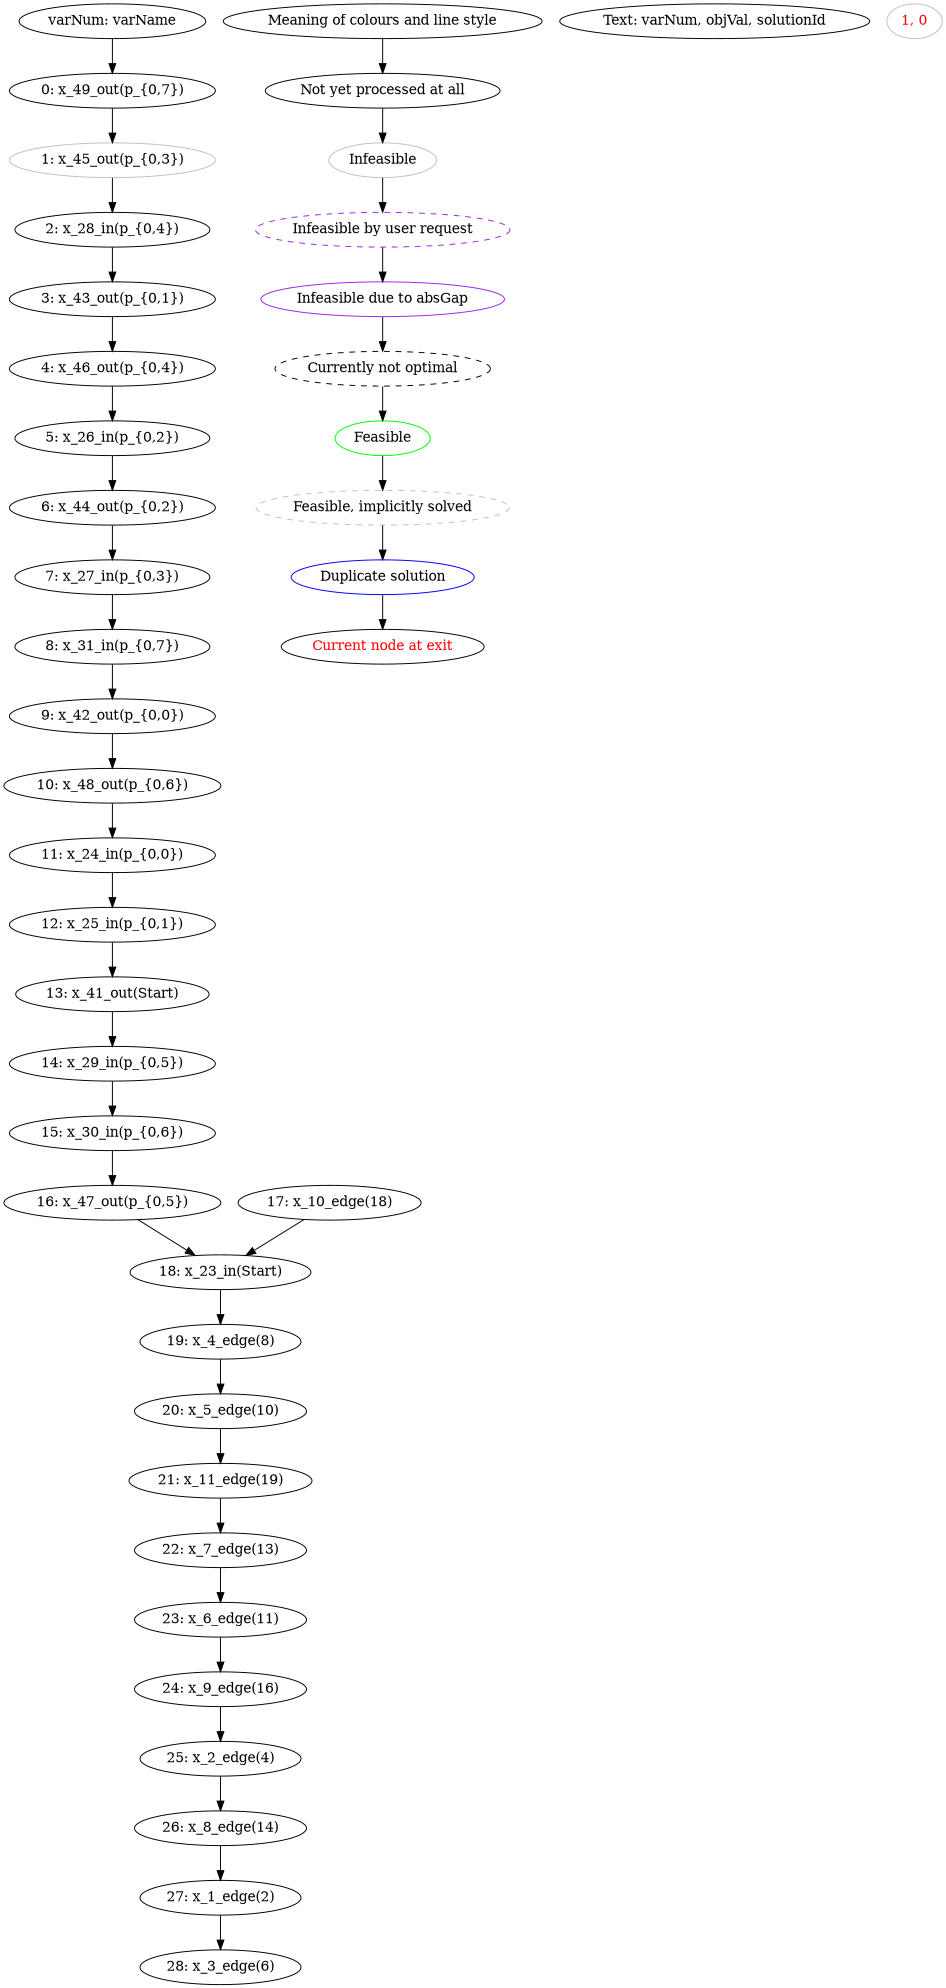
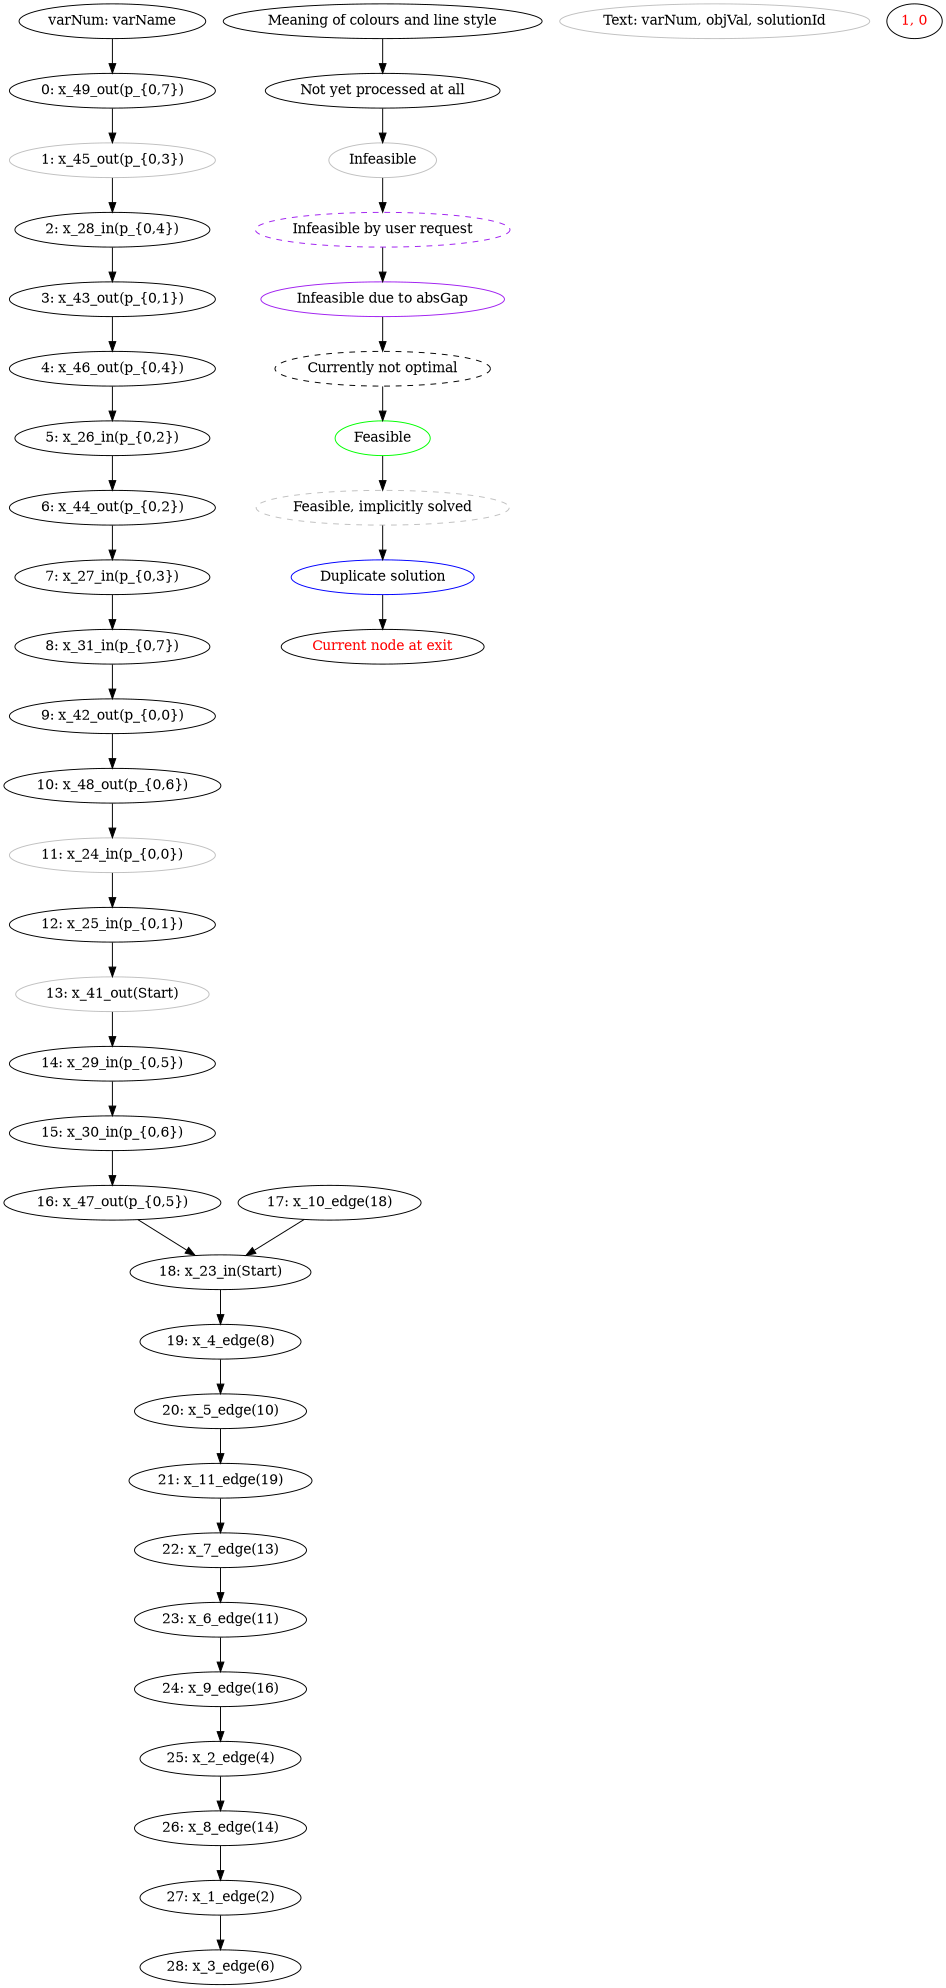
(715, 21) -> (715, 21)
(915, 21) -> (915, 21)
(112, 855) -> (112, 855)
(112, 994) -> (112, 994)
